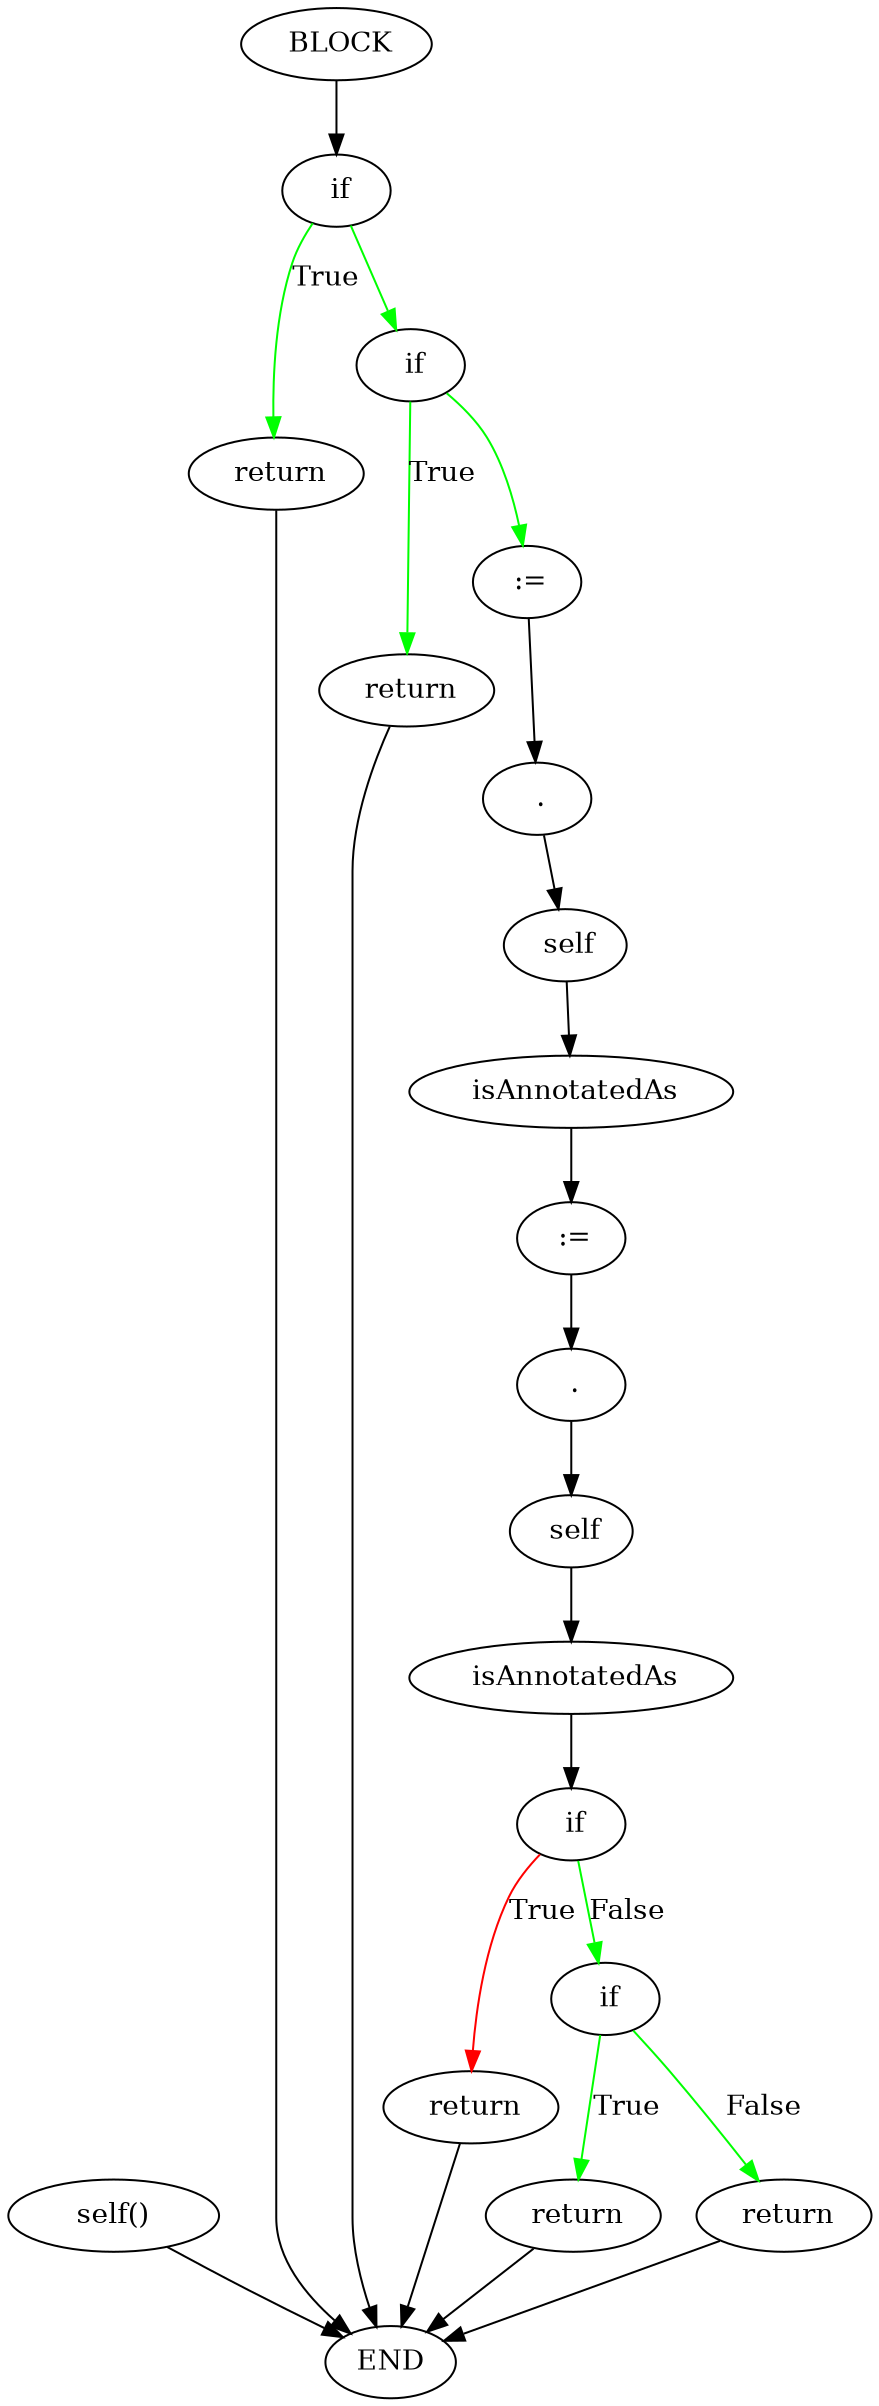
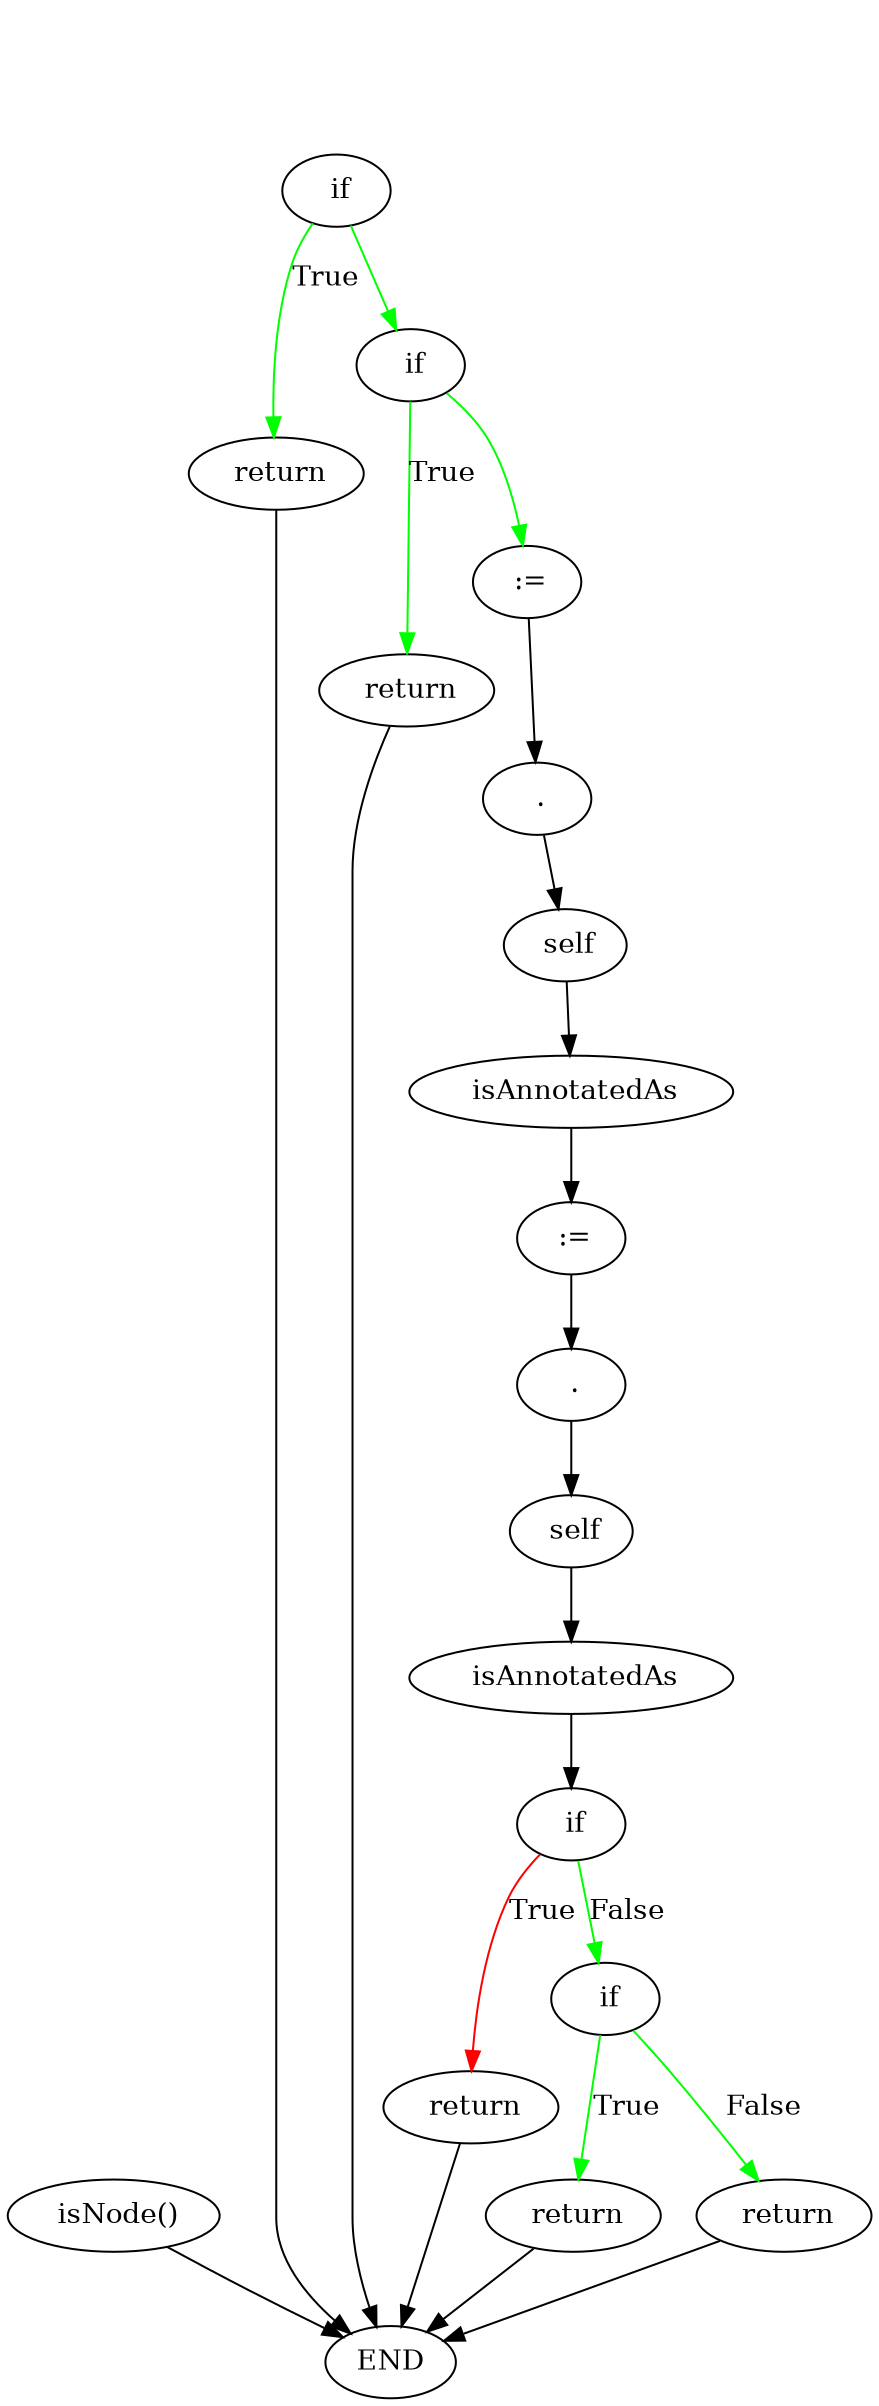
(336, 44) -> none
(114, 2216) -> (114, 2216)
